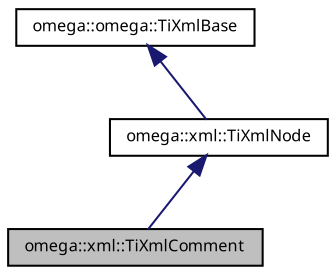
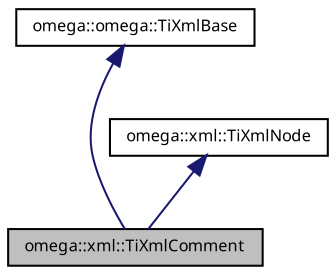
(183, 90) -> (92, 148)
